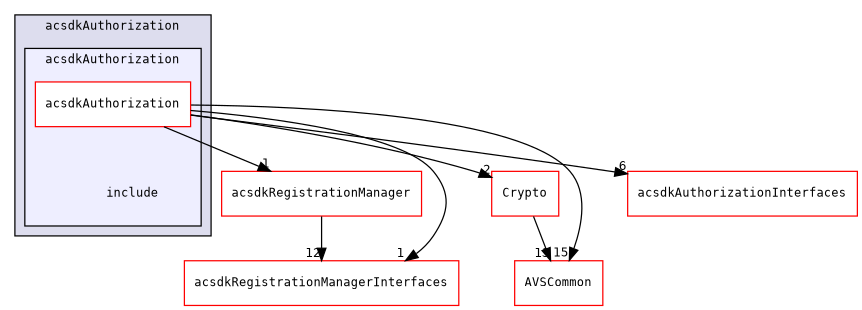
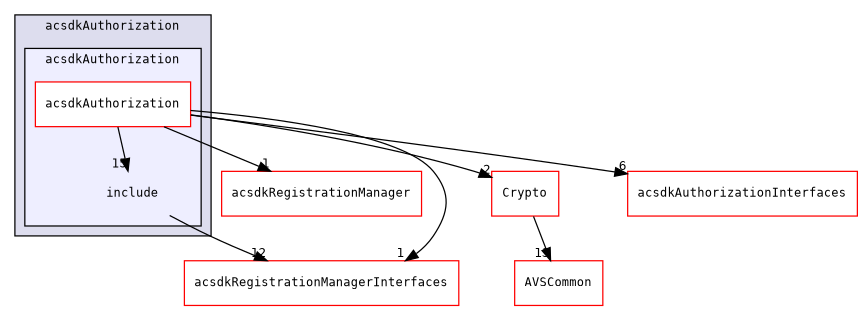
(426, 121) -> (122, 143)
(322, 232) -> (218, 240)
